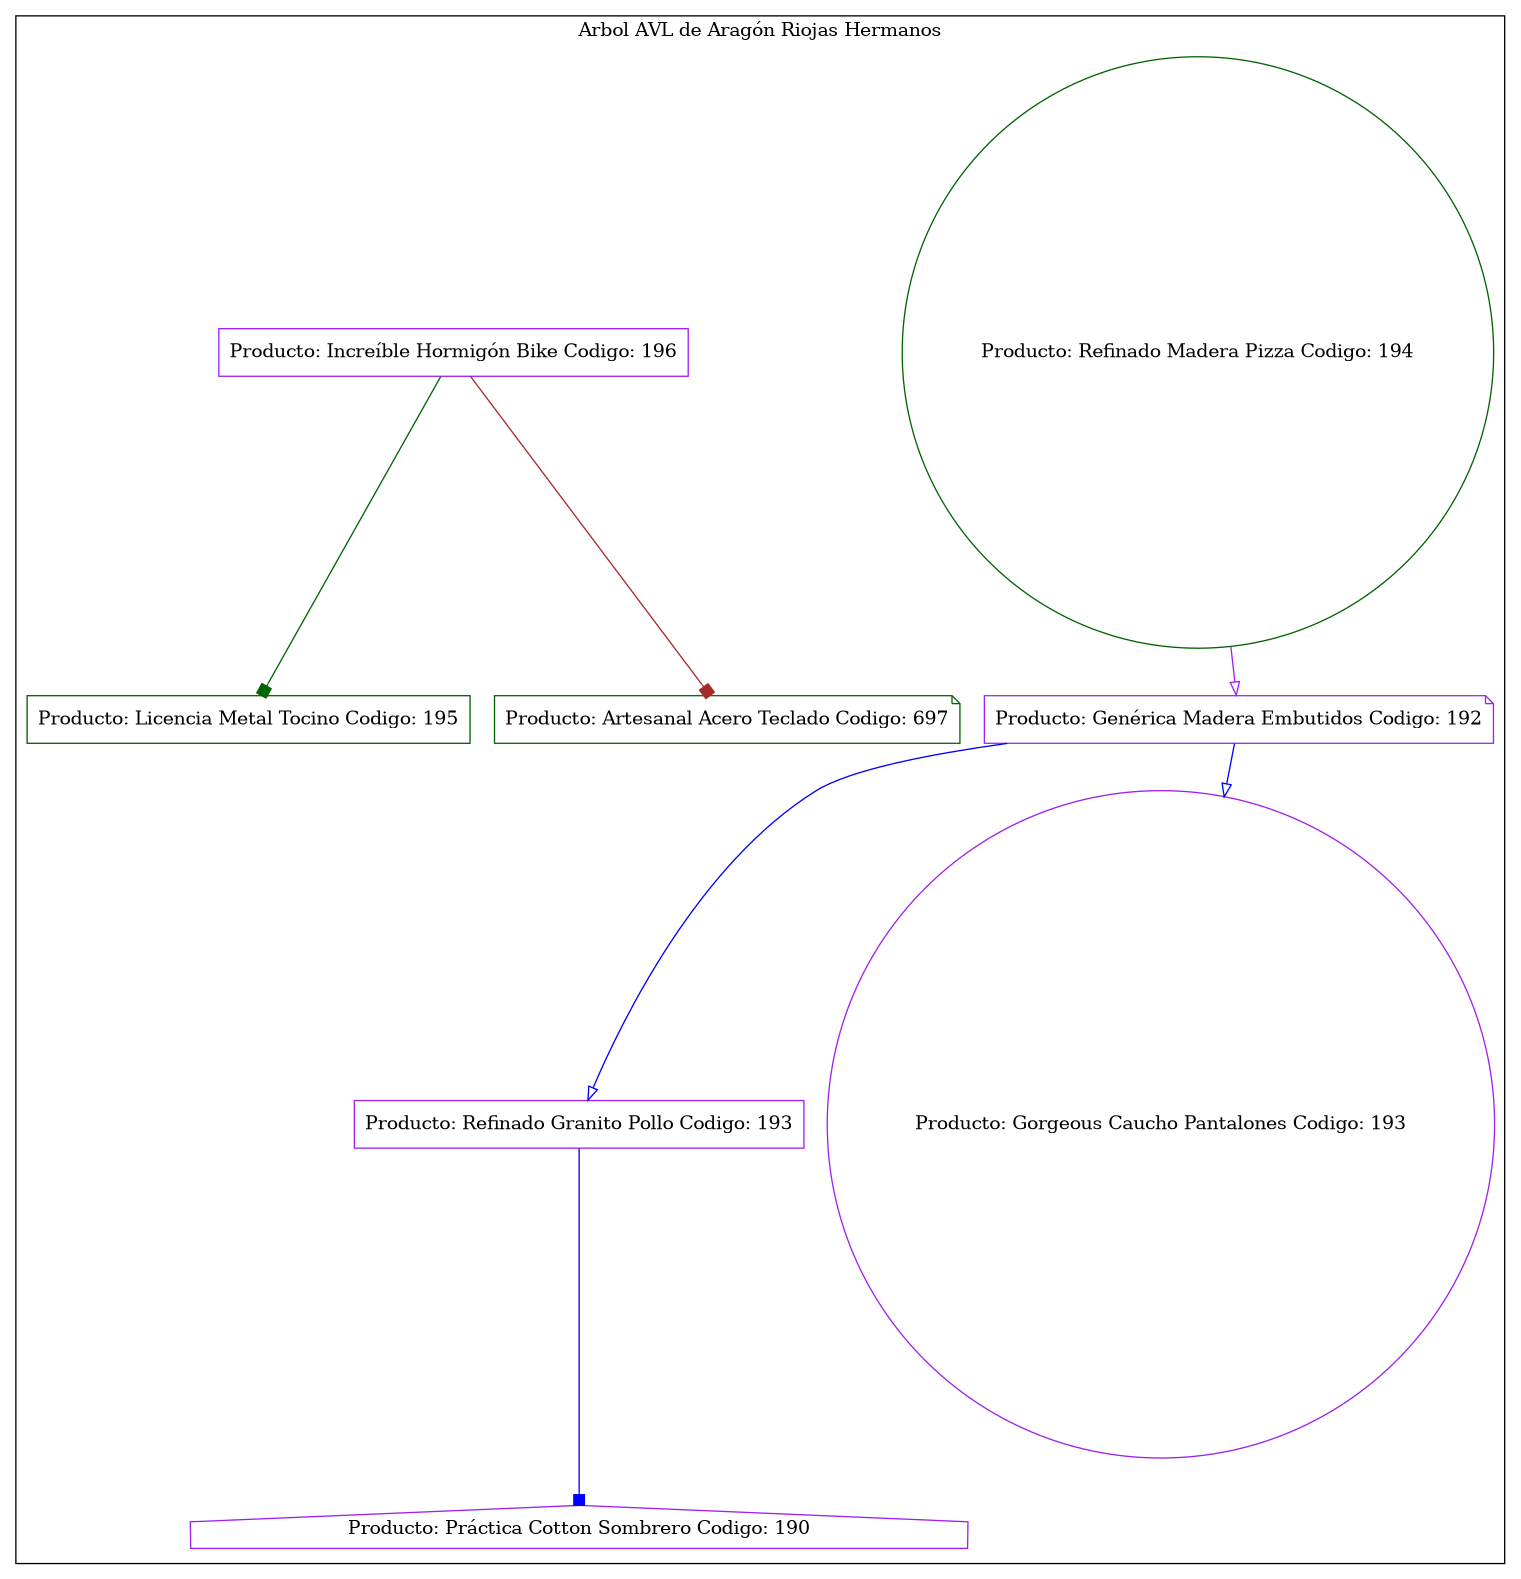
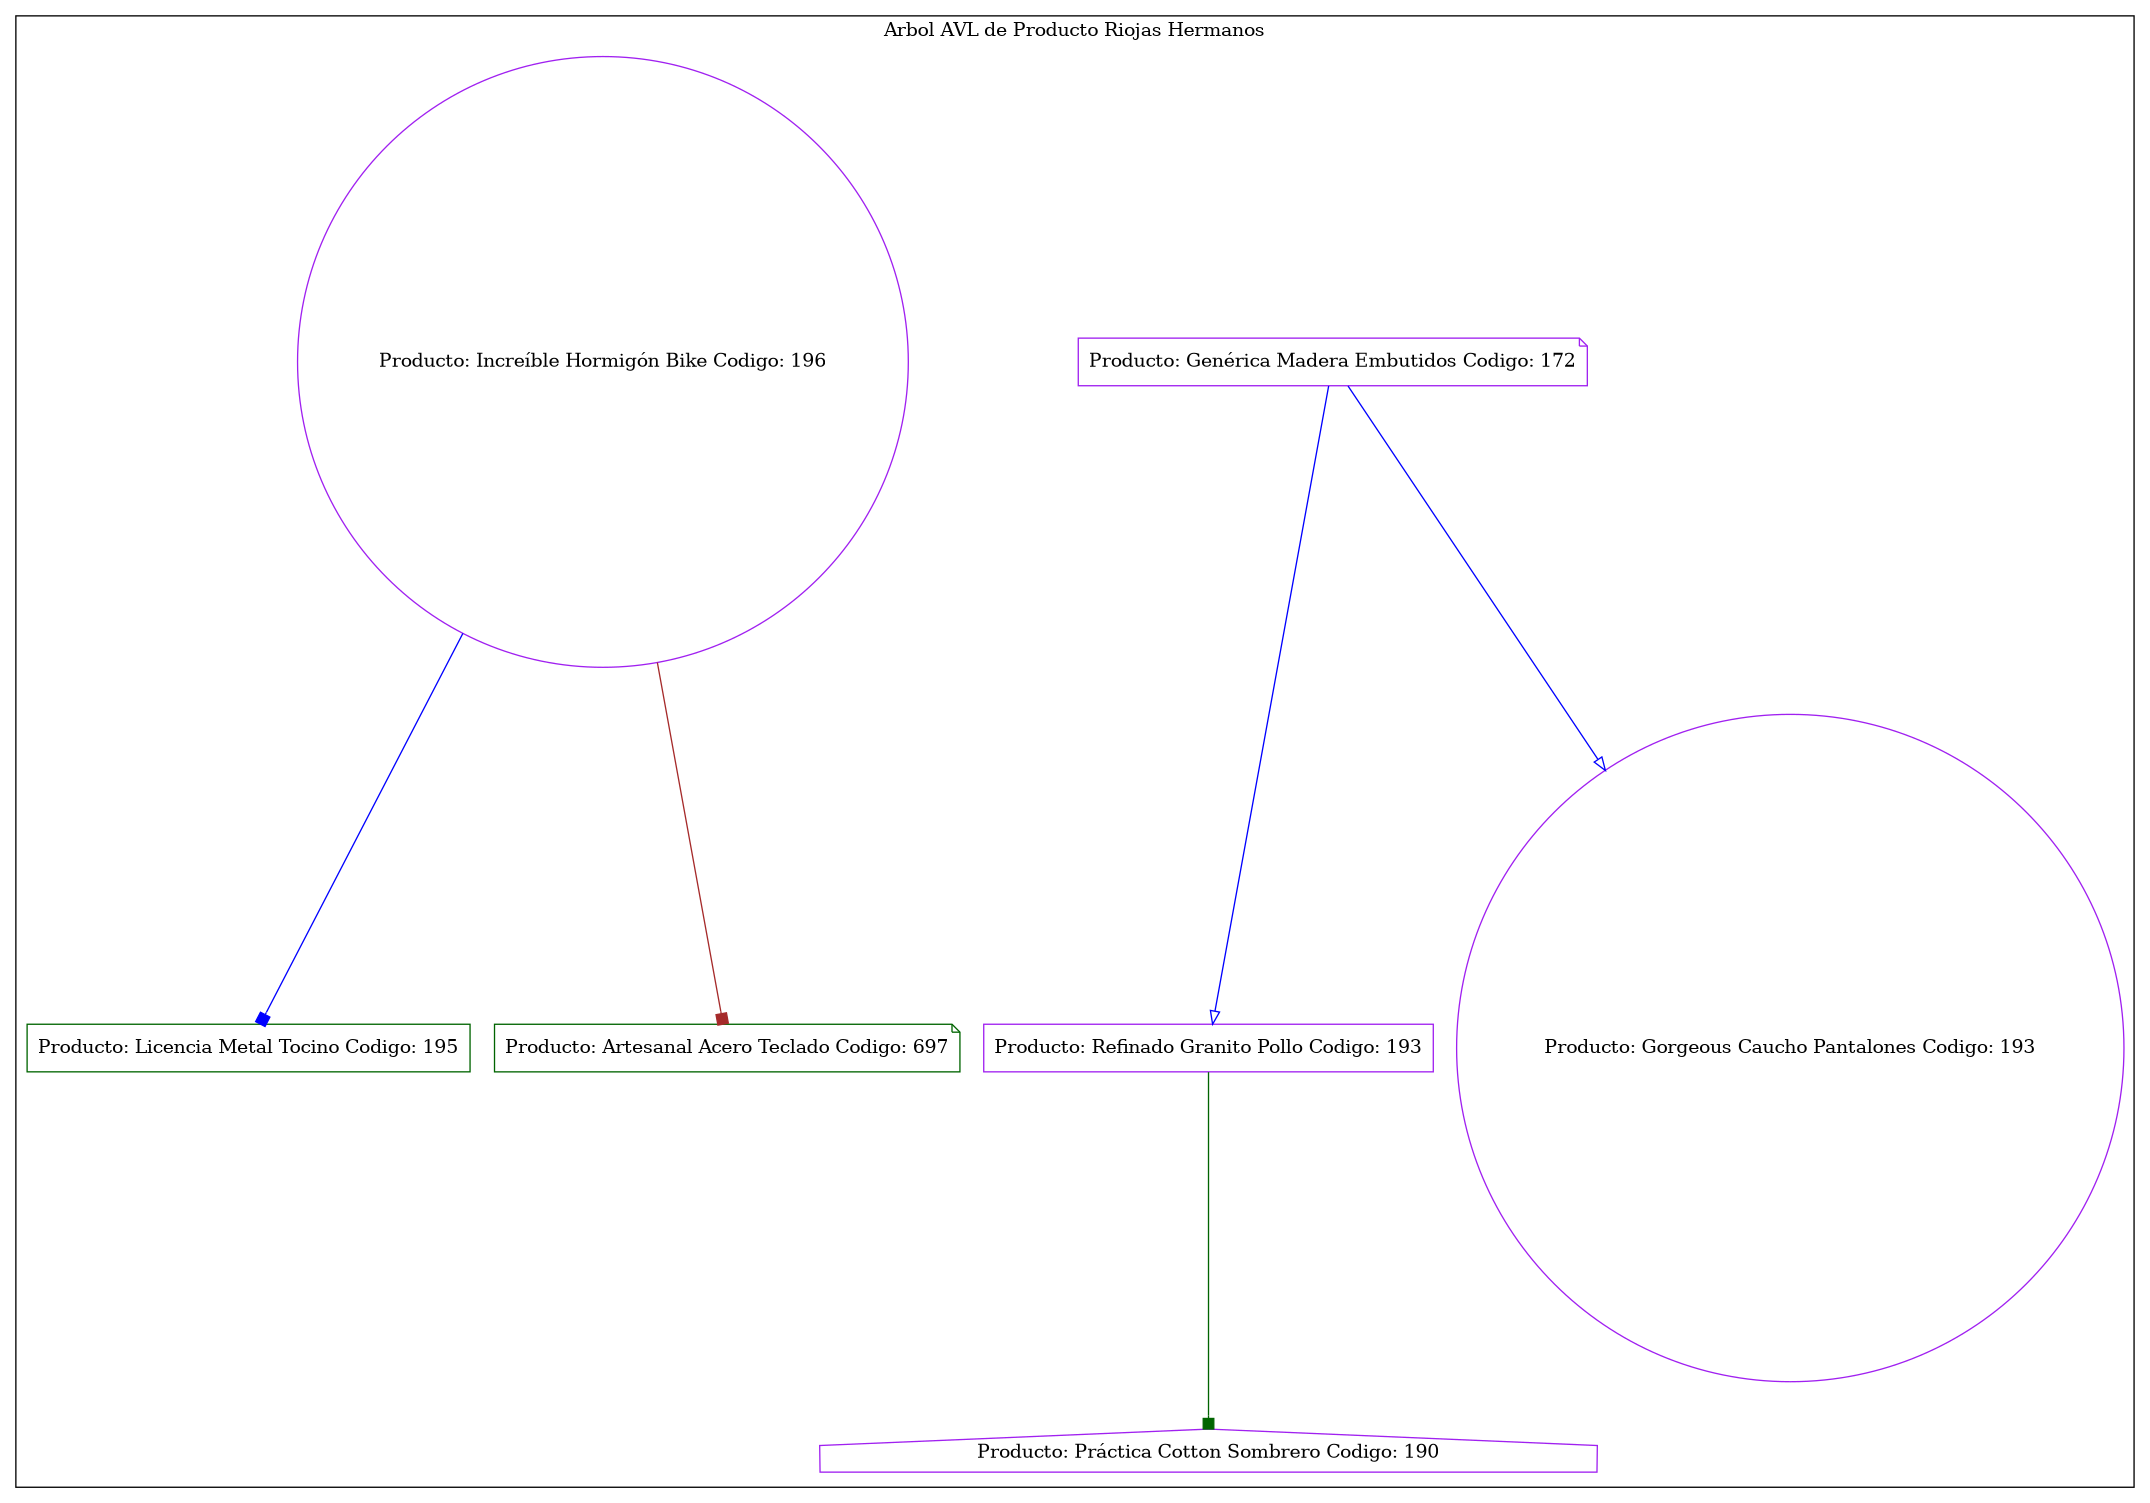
(760, 31) -> (1075, 31)
(454, 352) -> (603, 362)
(1198, 352) -> none
(354, 530) -> (365, 823)
(1239, 719) -> (1333, 362)
(579, 1320) -> (1209, 1244)
